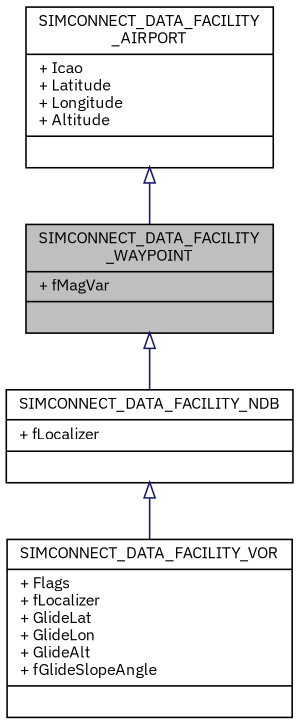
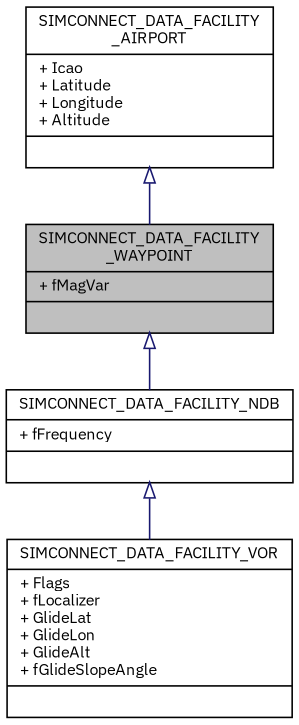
(60, 435) -> (66, 435)
